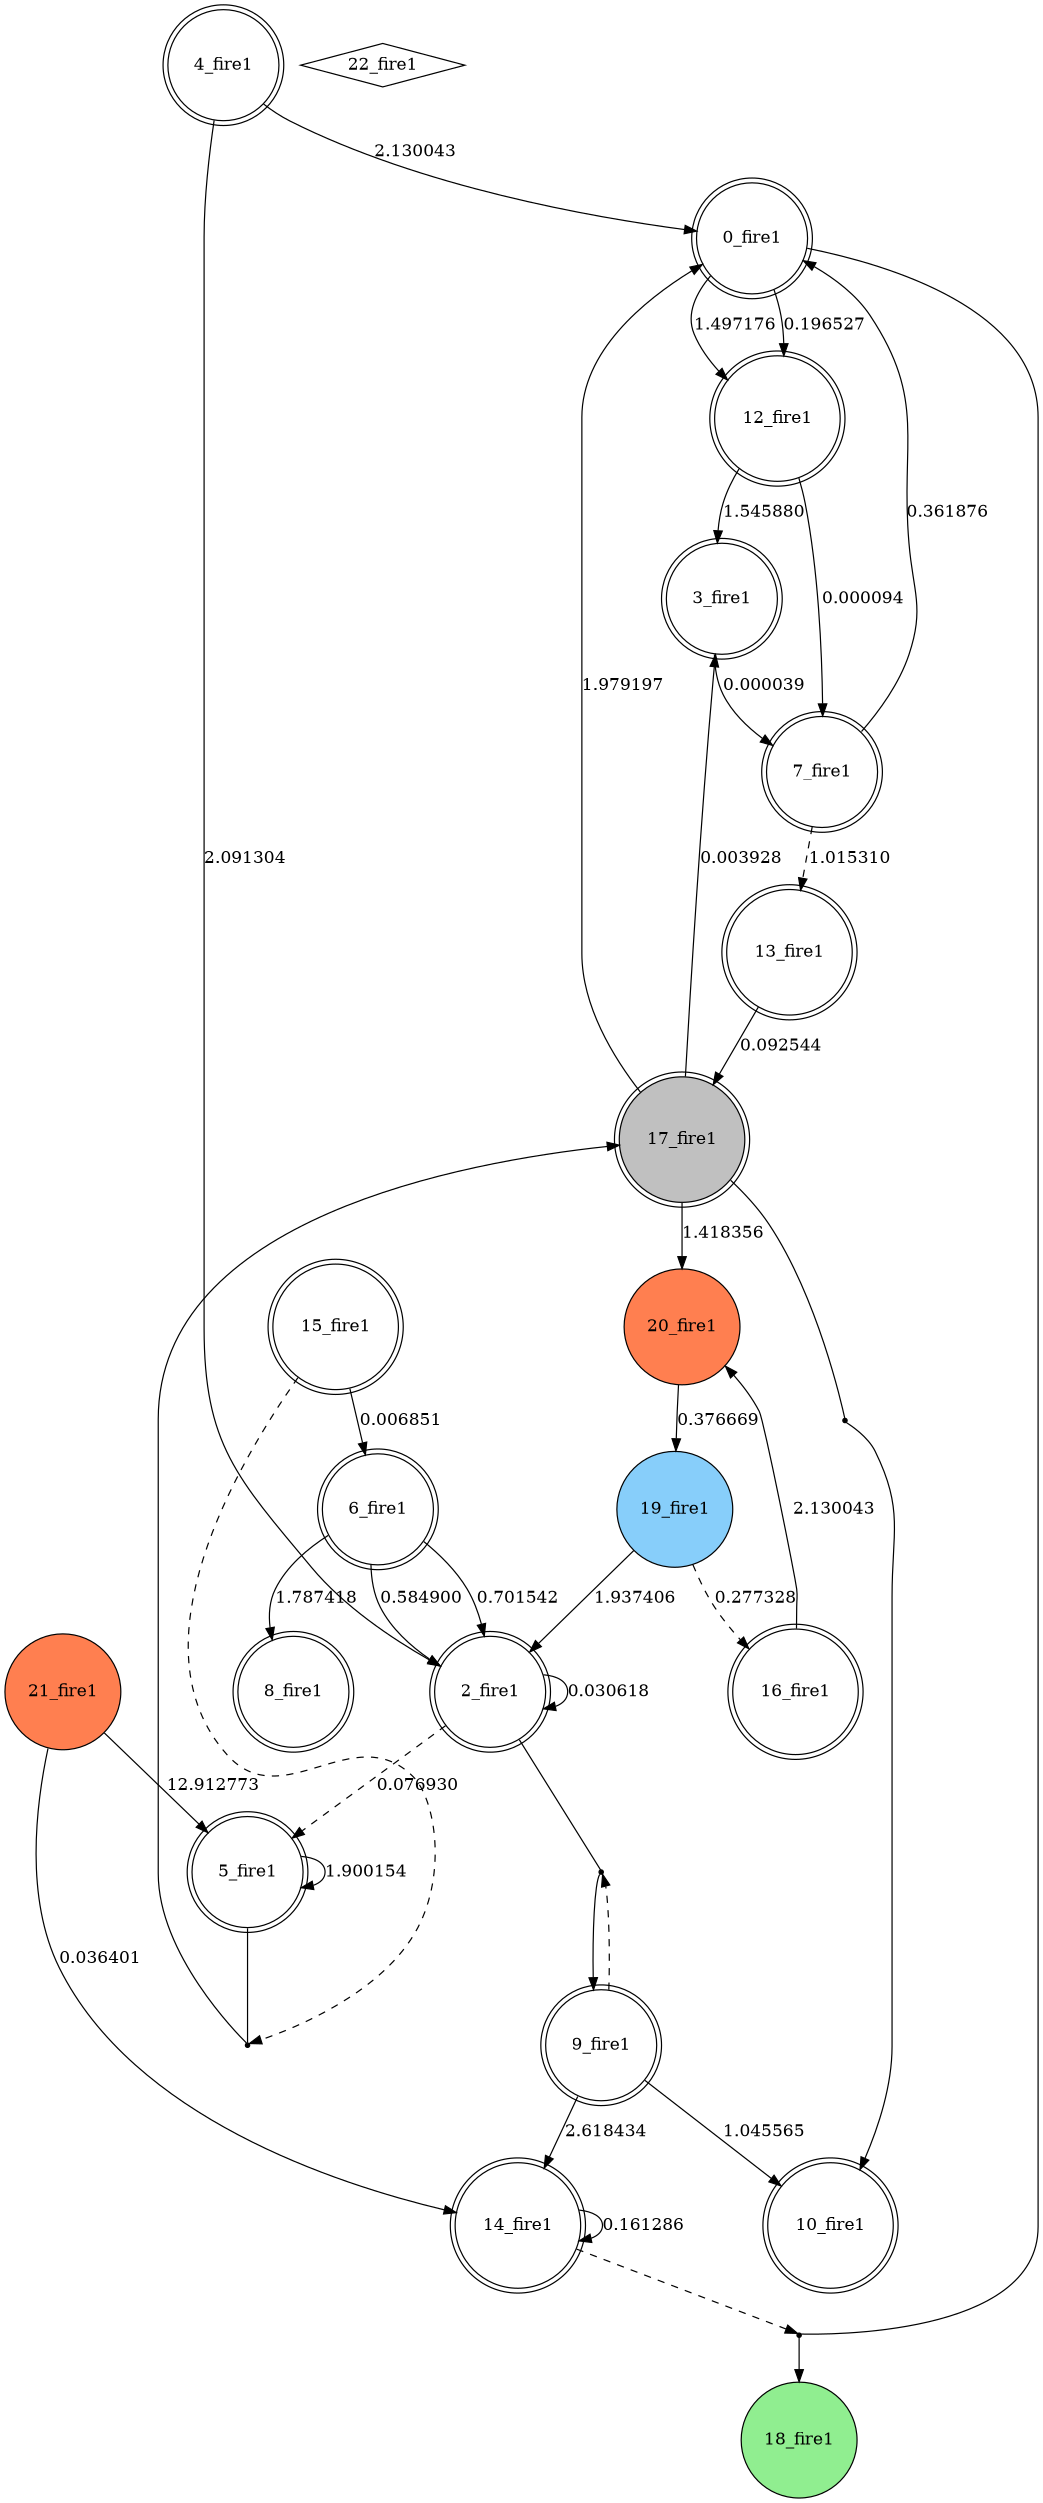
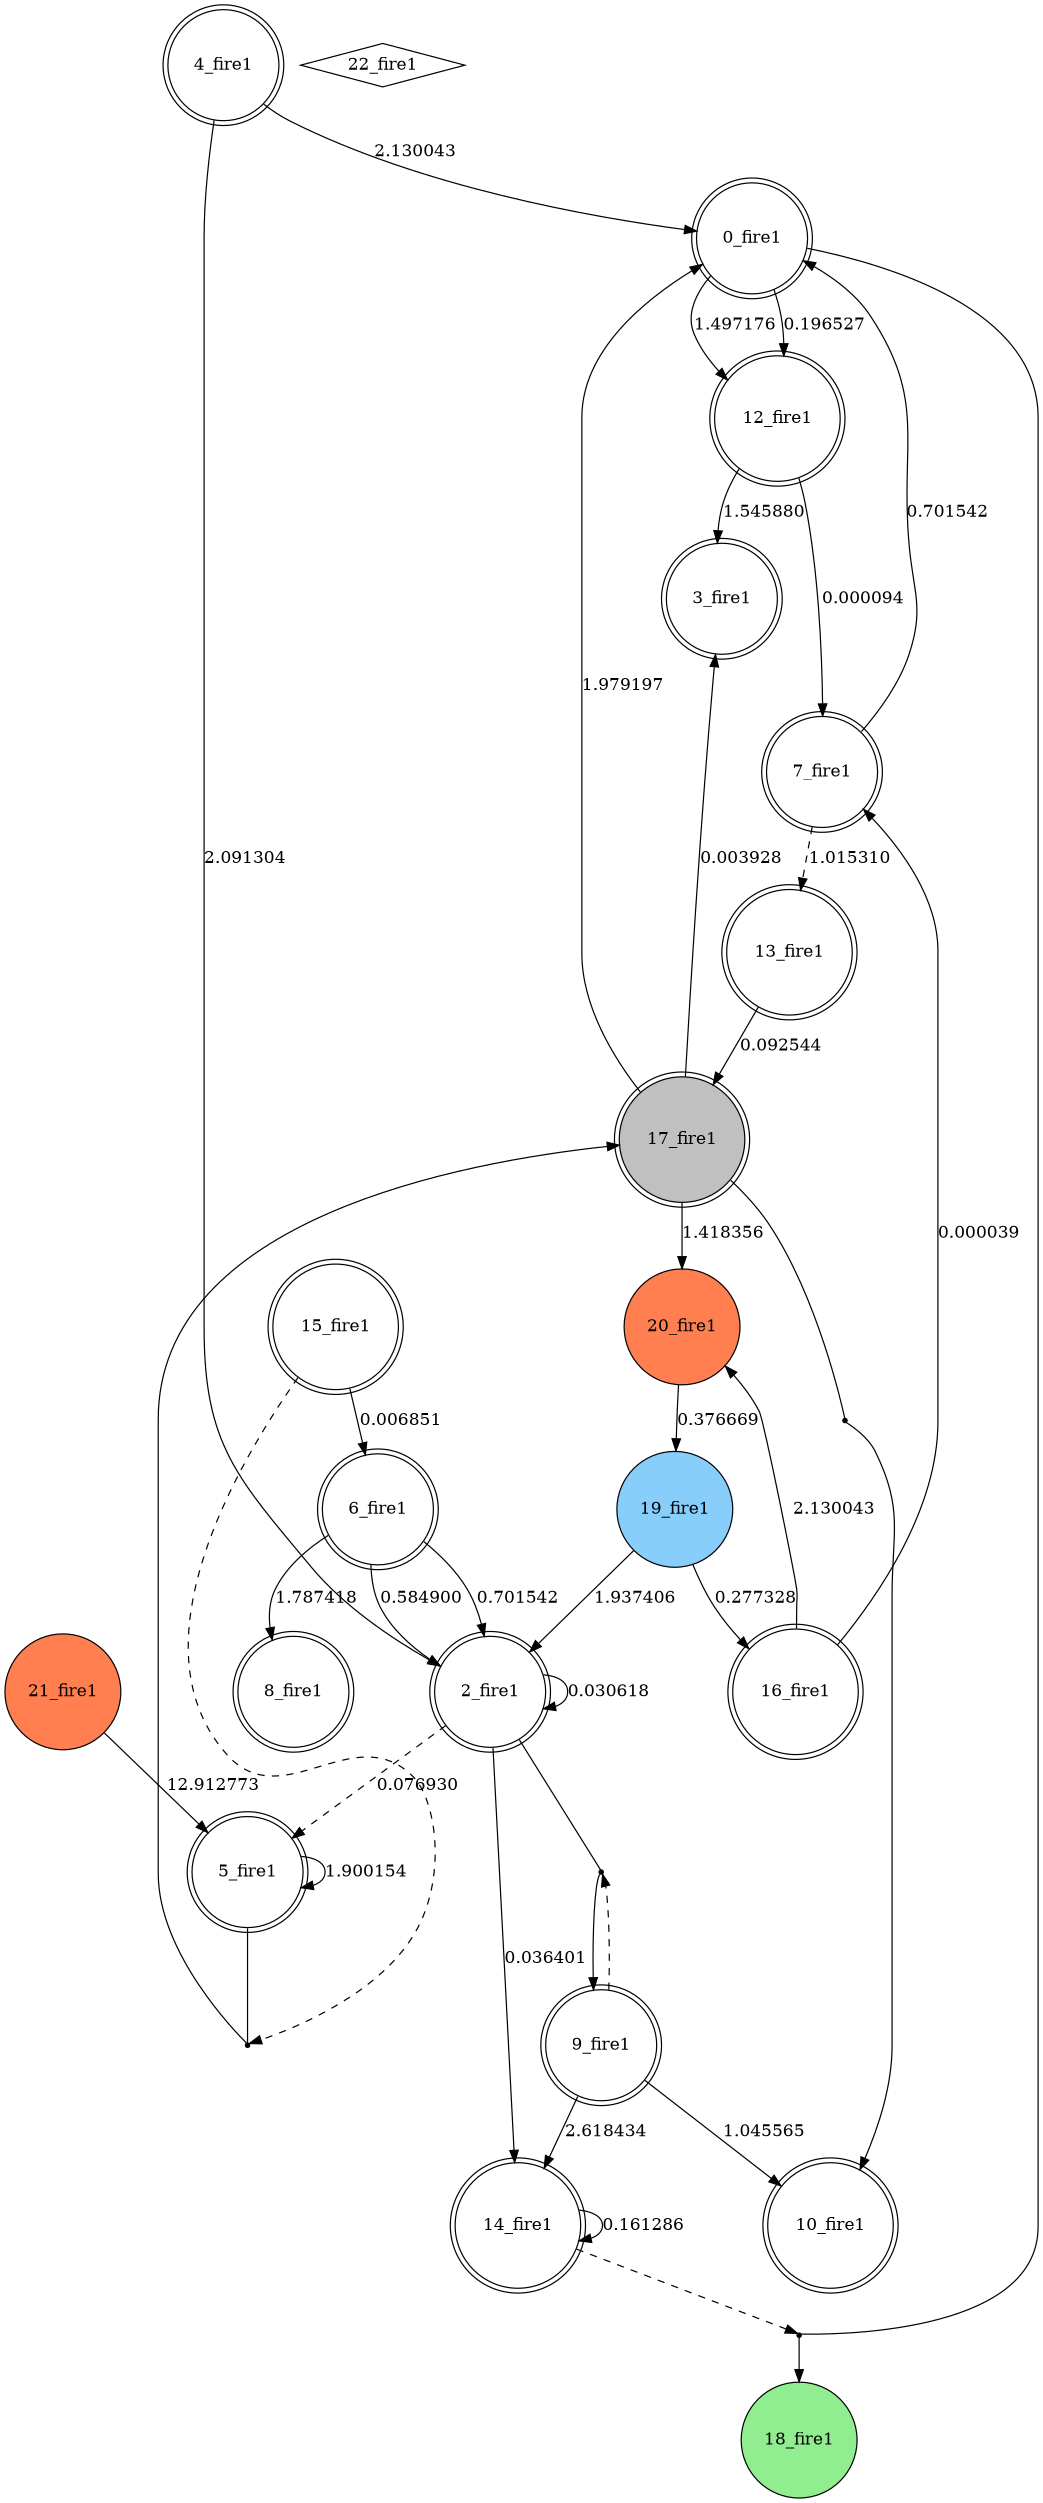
(948, 512) -> (948, 512)
(728, 702) -> (938, 1235)
(713, 1605) -> (713, 1605)
(134, 2064) -> (504, 1949)
